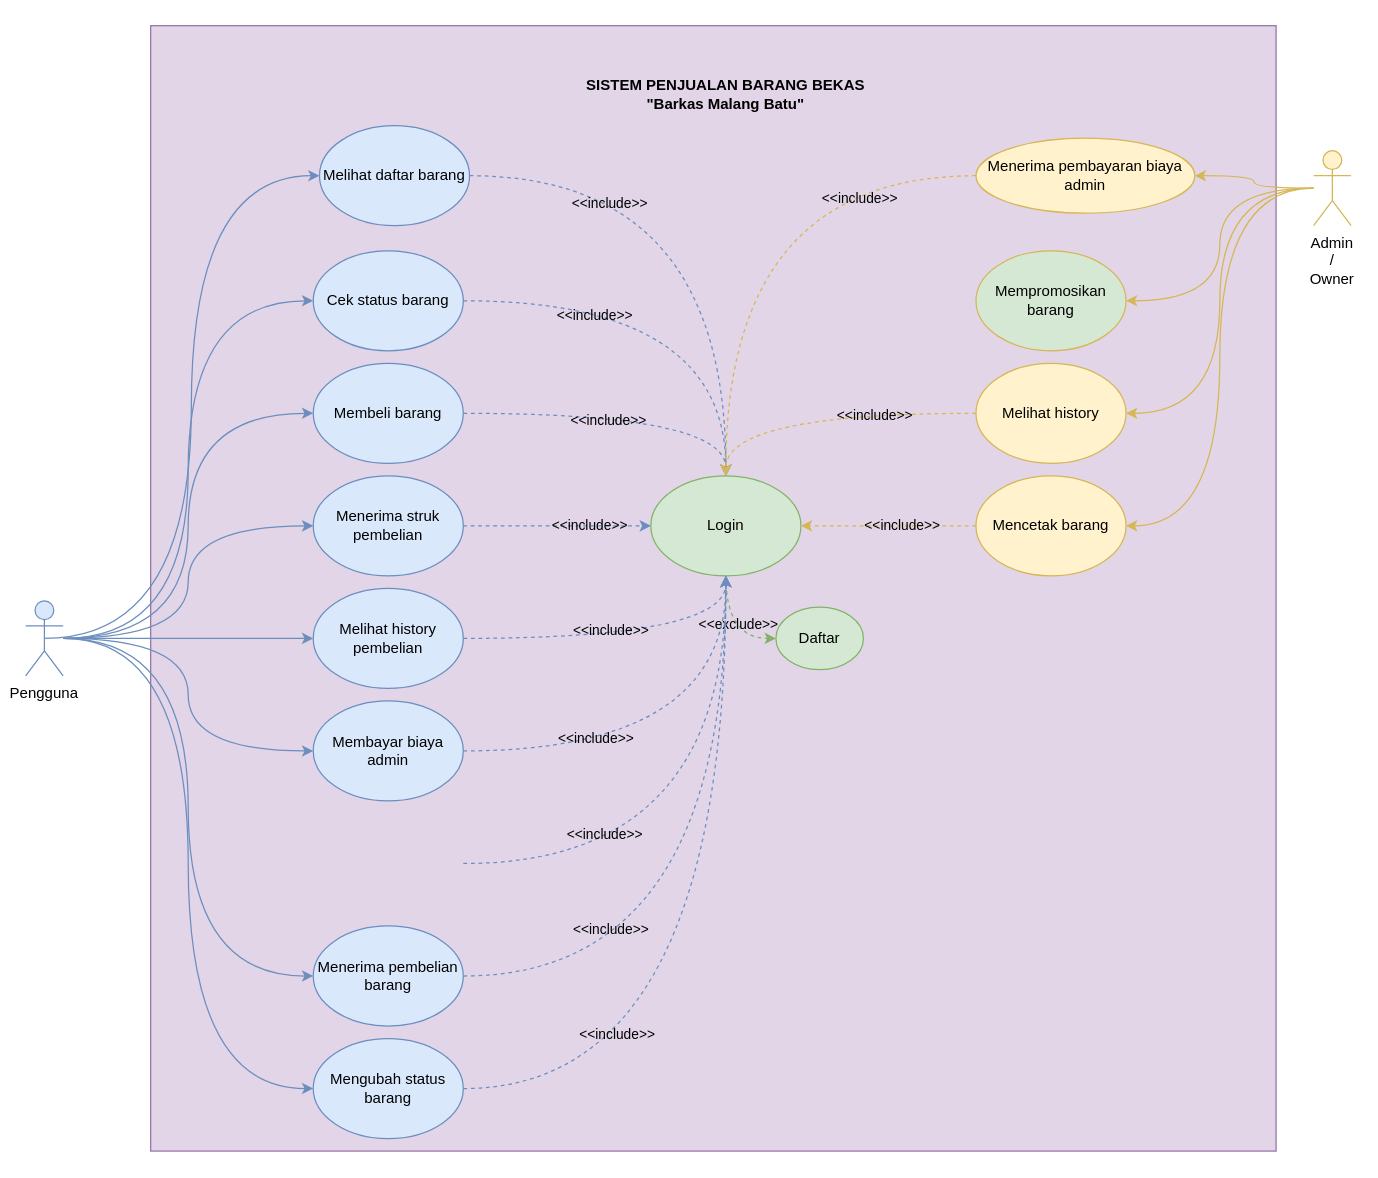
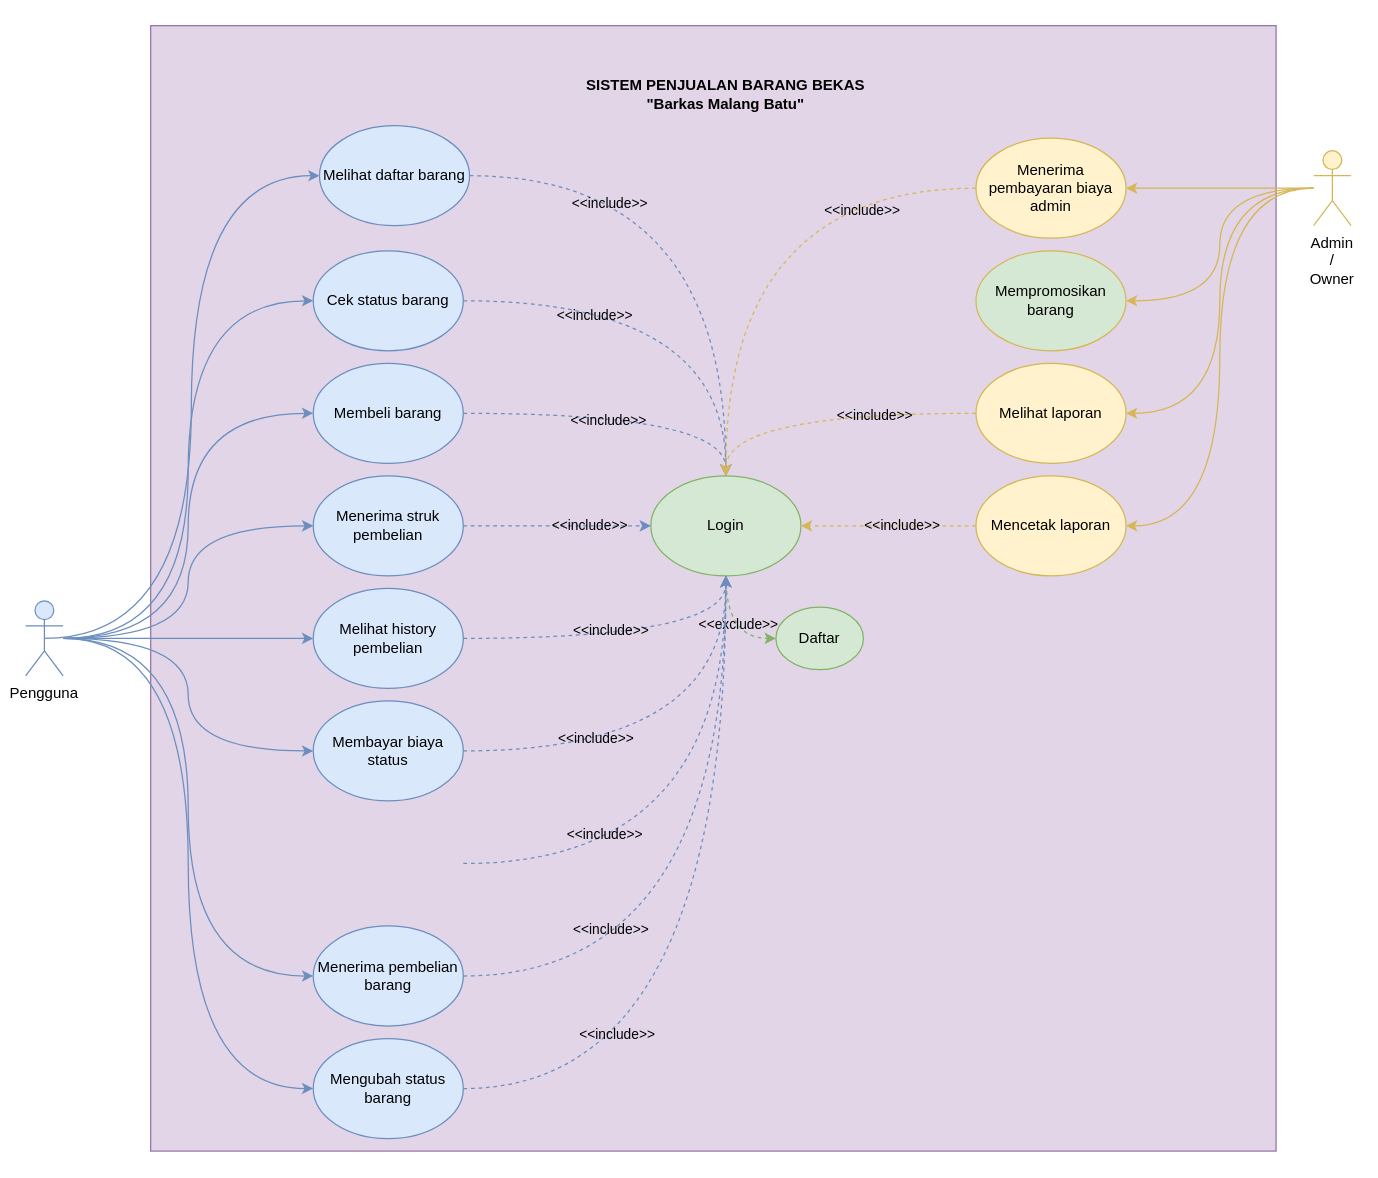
(1085, 176) -> (1051, 188)
(1051, 413) -> (1051, 413)
(1051, 526) -> (1051, 526)
(388, 751) -> (388, 751)
